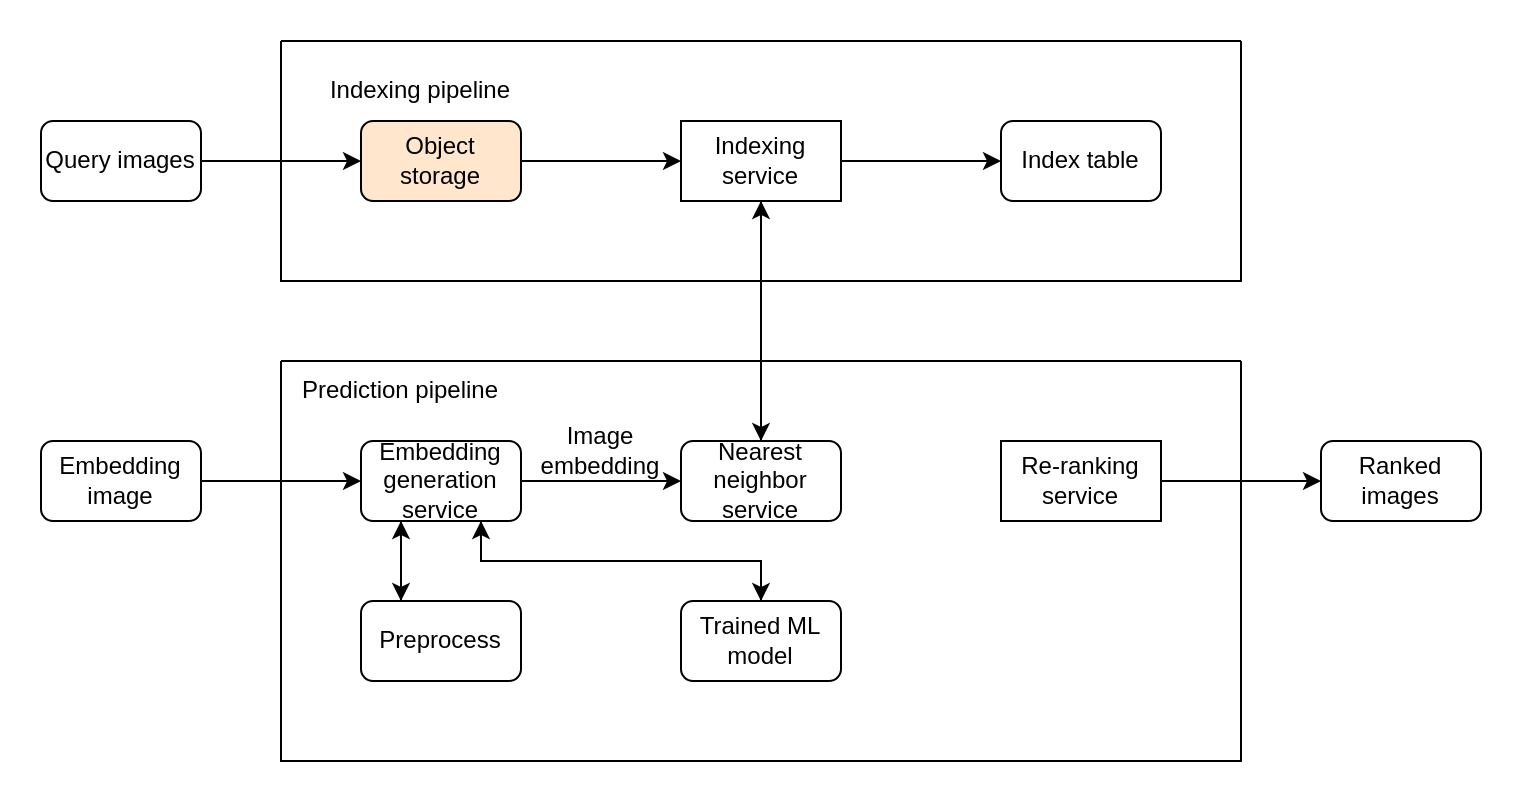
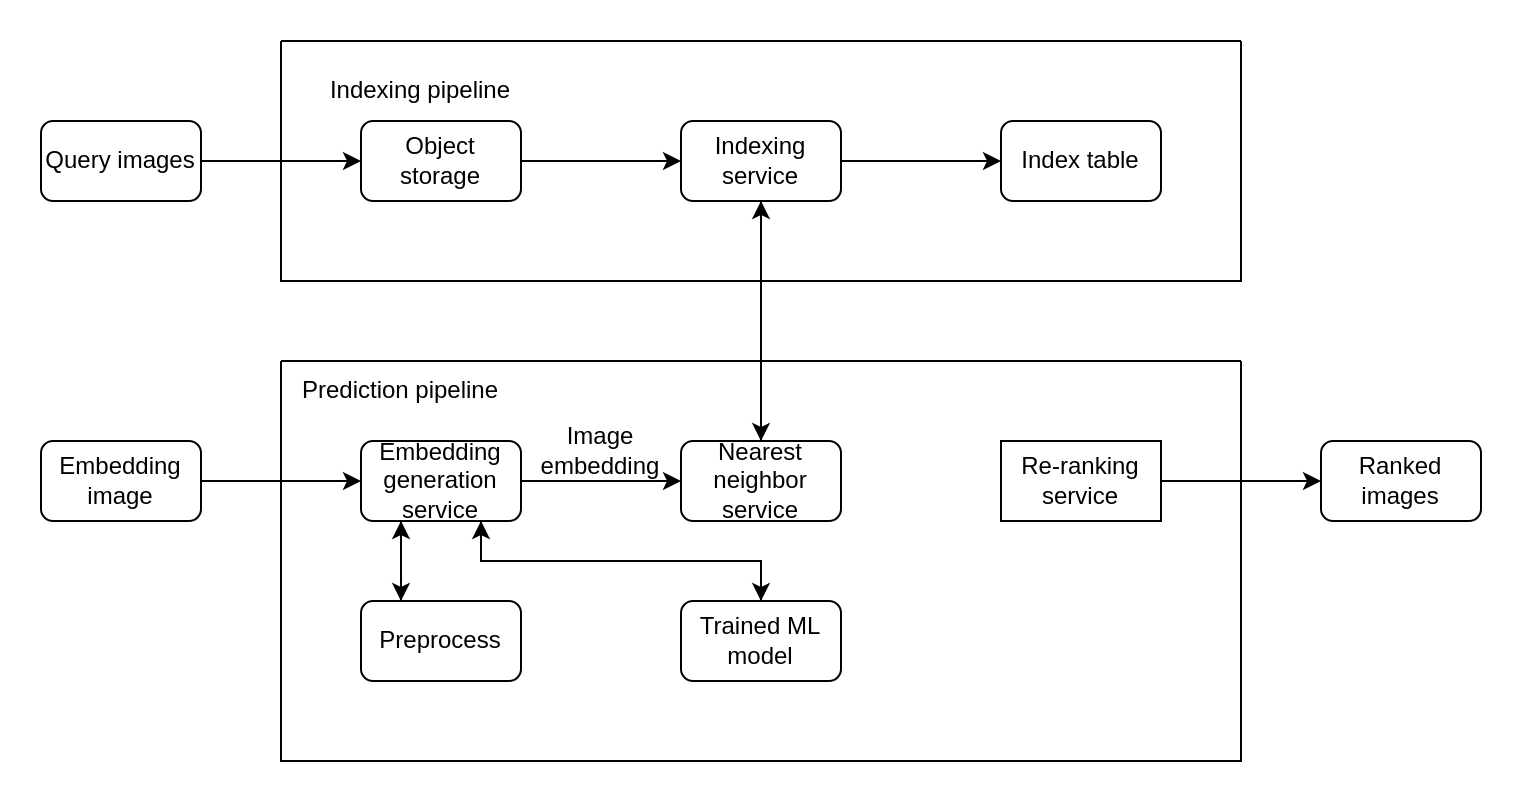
(441, 161) -> (441, 161)
(761, 161) -> (761, 161)
